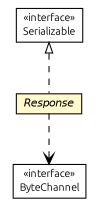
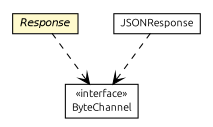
none -> (157, 23)
(49, 25) -> none
